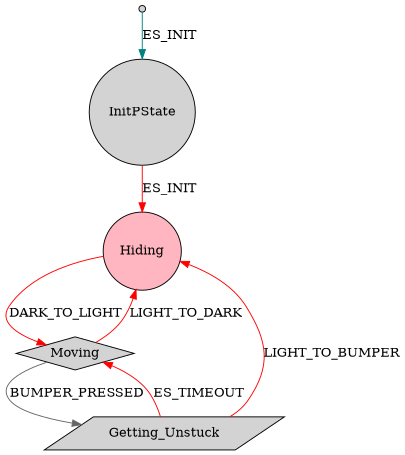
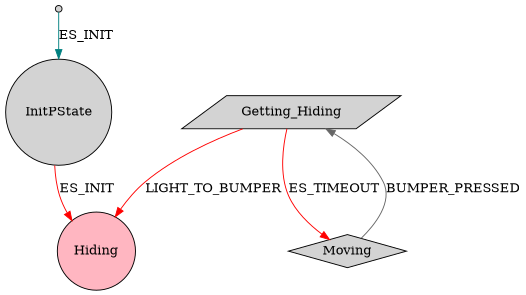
(29, 286) -> none
(119, 324) -> none
(164, 433) -> (291, 112)
